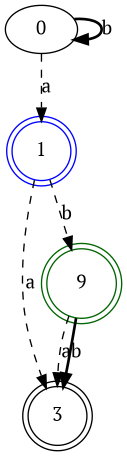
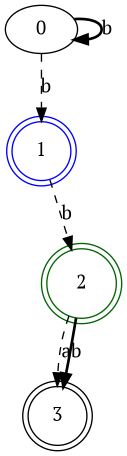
(46, 88) -> (46, 88)
(23, 279) -> none
(82, 284) -> (82, 284)
